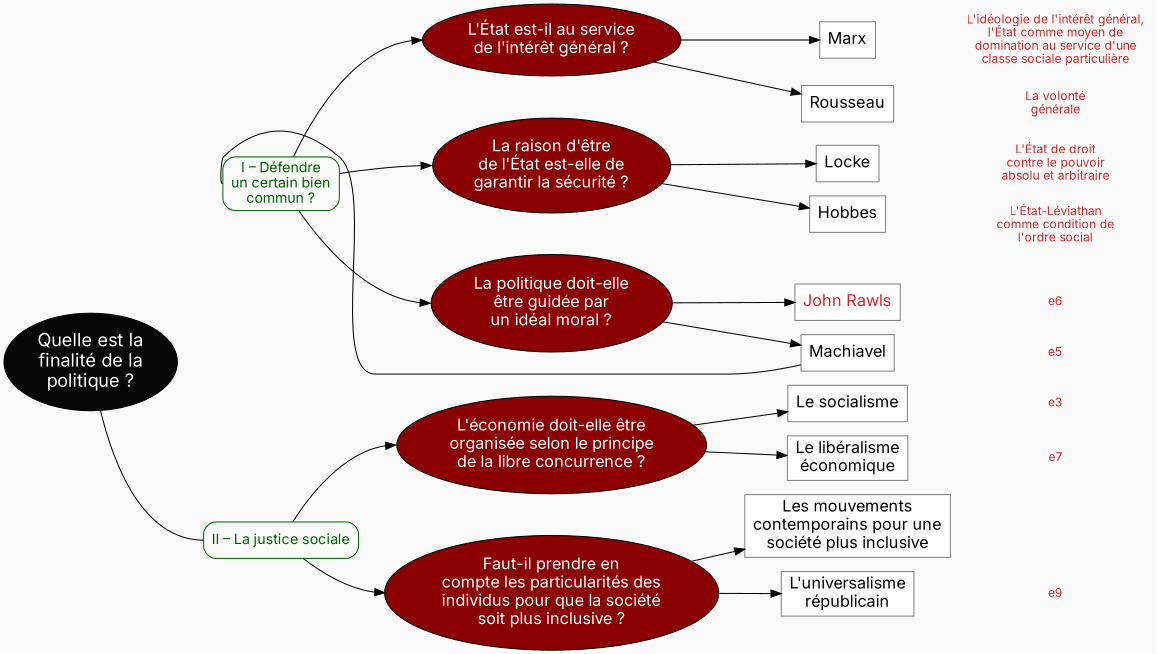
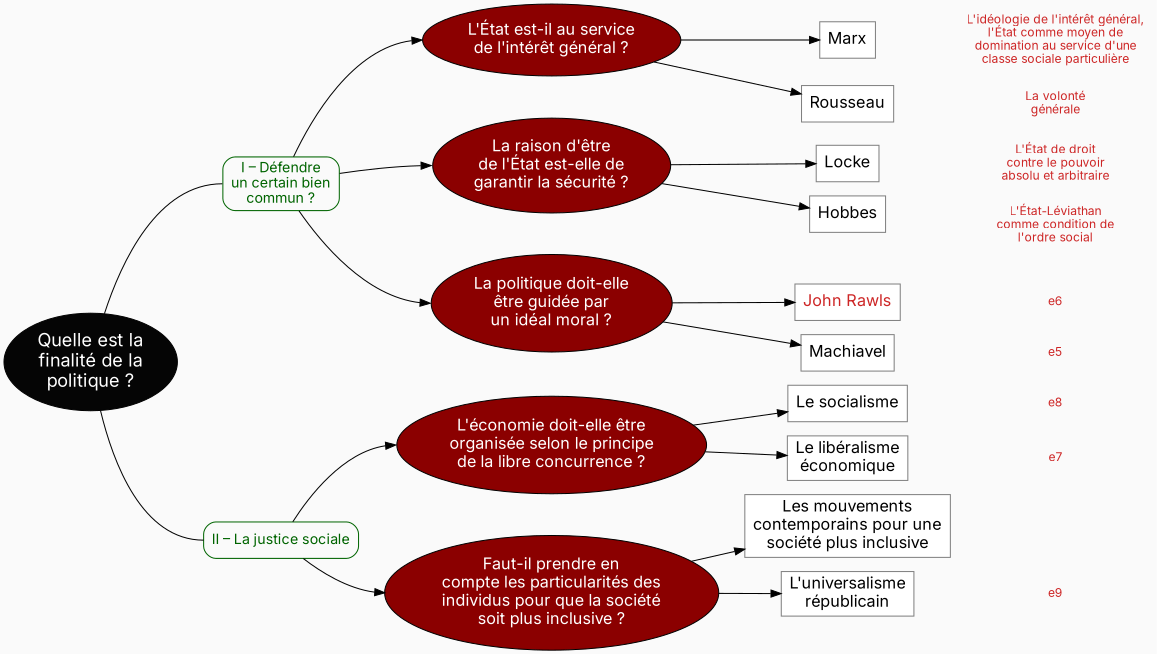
(395, 374) -> (145, 230)
(1056, 403) -> (1056, 403)
